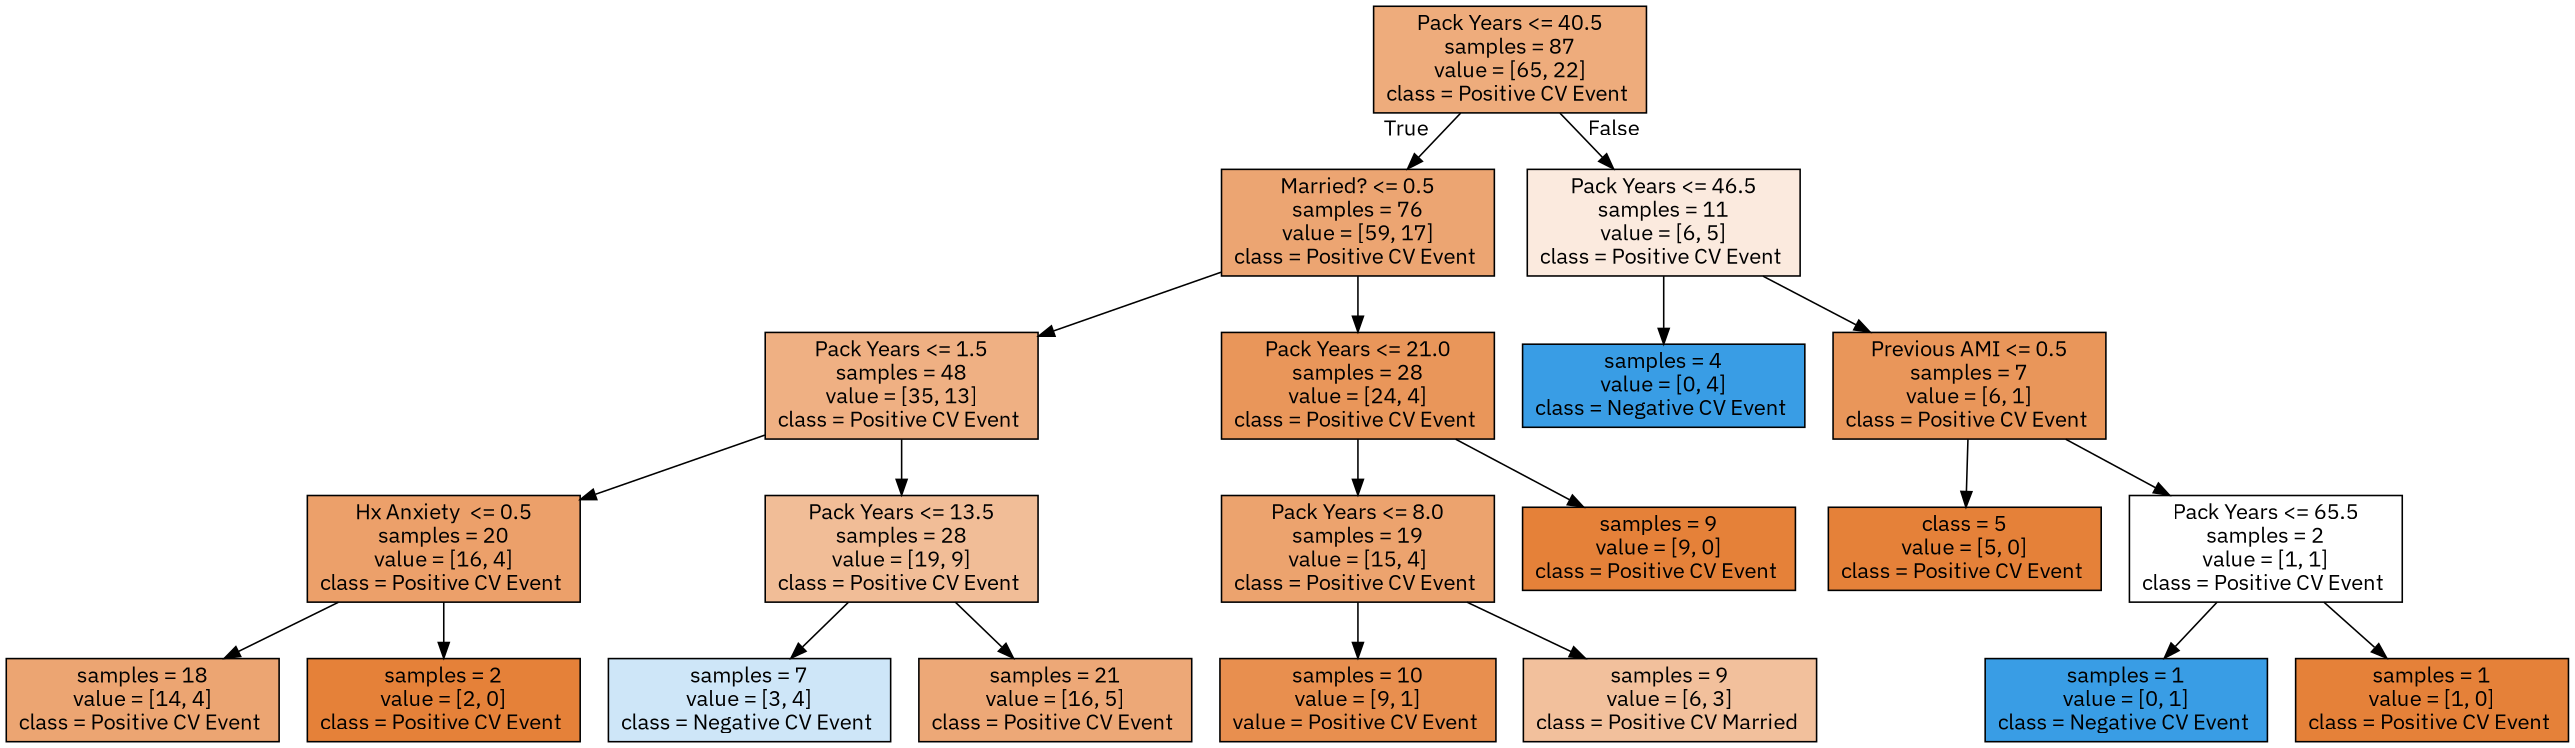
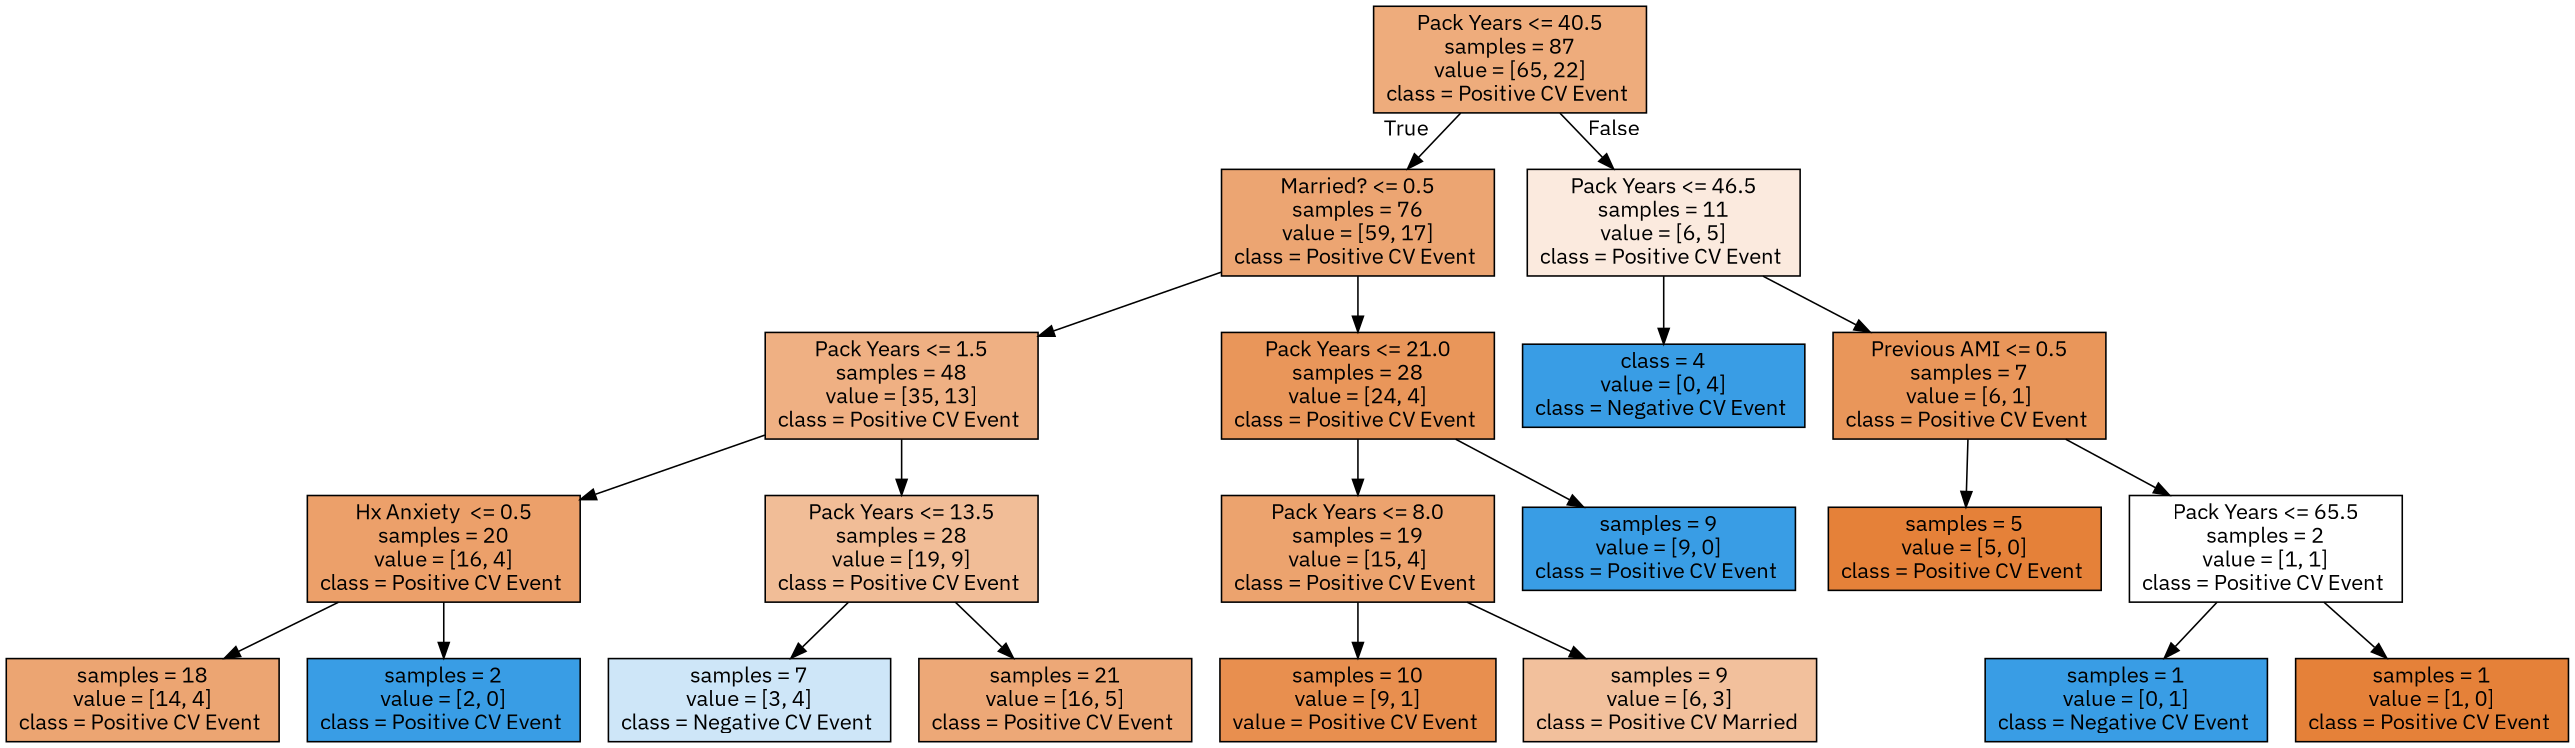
(1664, 386) -> (1664, 386)
(1659, 549) -> (1659, 549)
(1965, 549) -> (1965, 549)
(444, 700) -> (444, 700)
